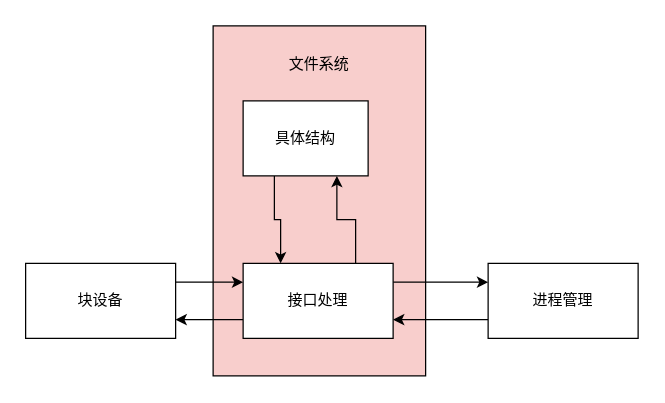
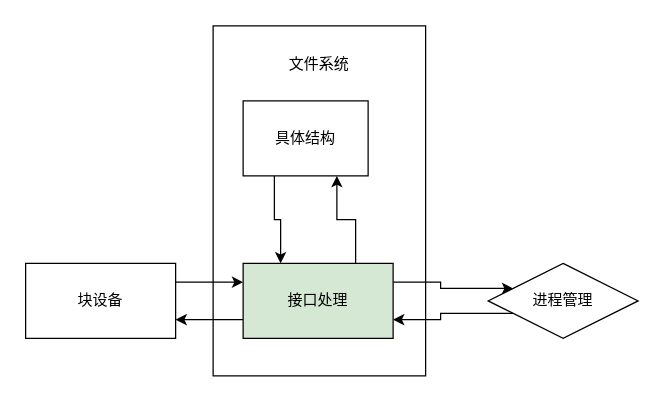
(319, 201) -> (319, 201)
(318, 301) -> (318, 301)
(563, 301) -> (563, 301)
